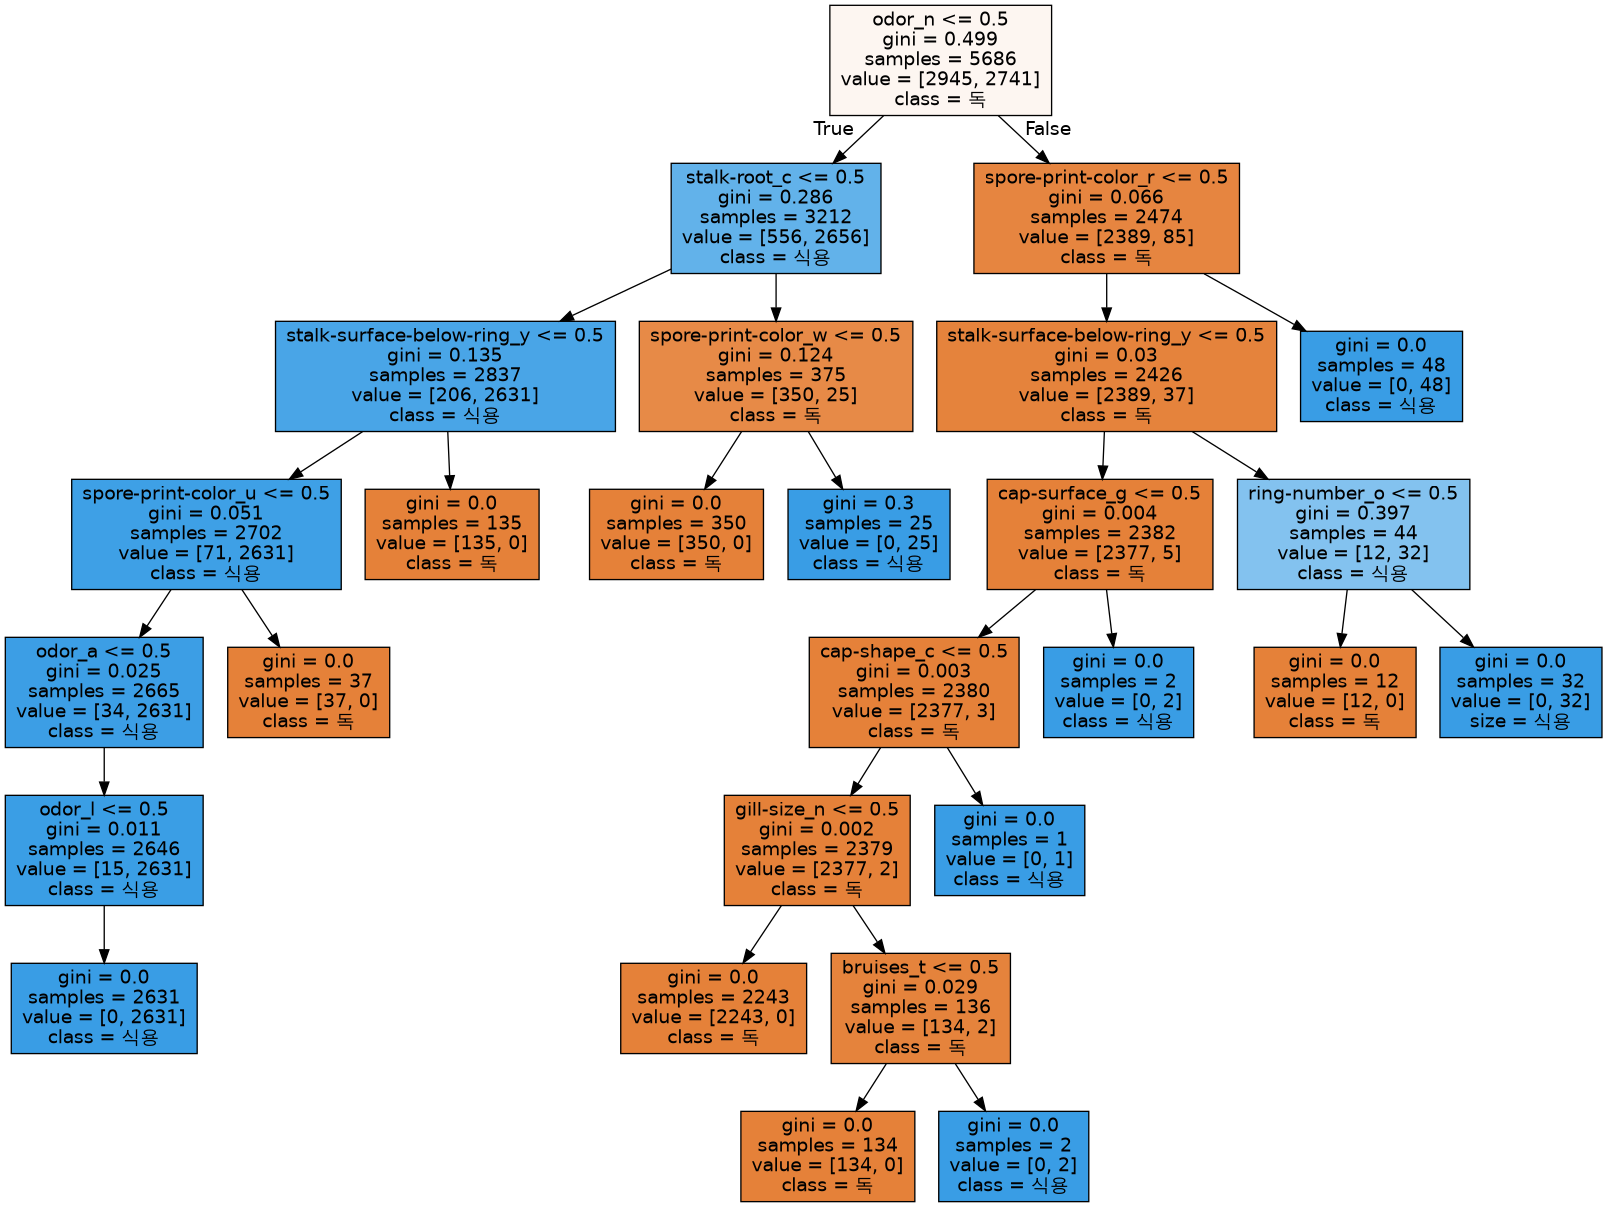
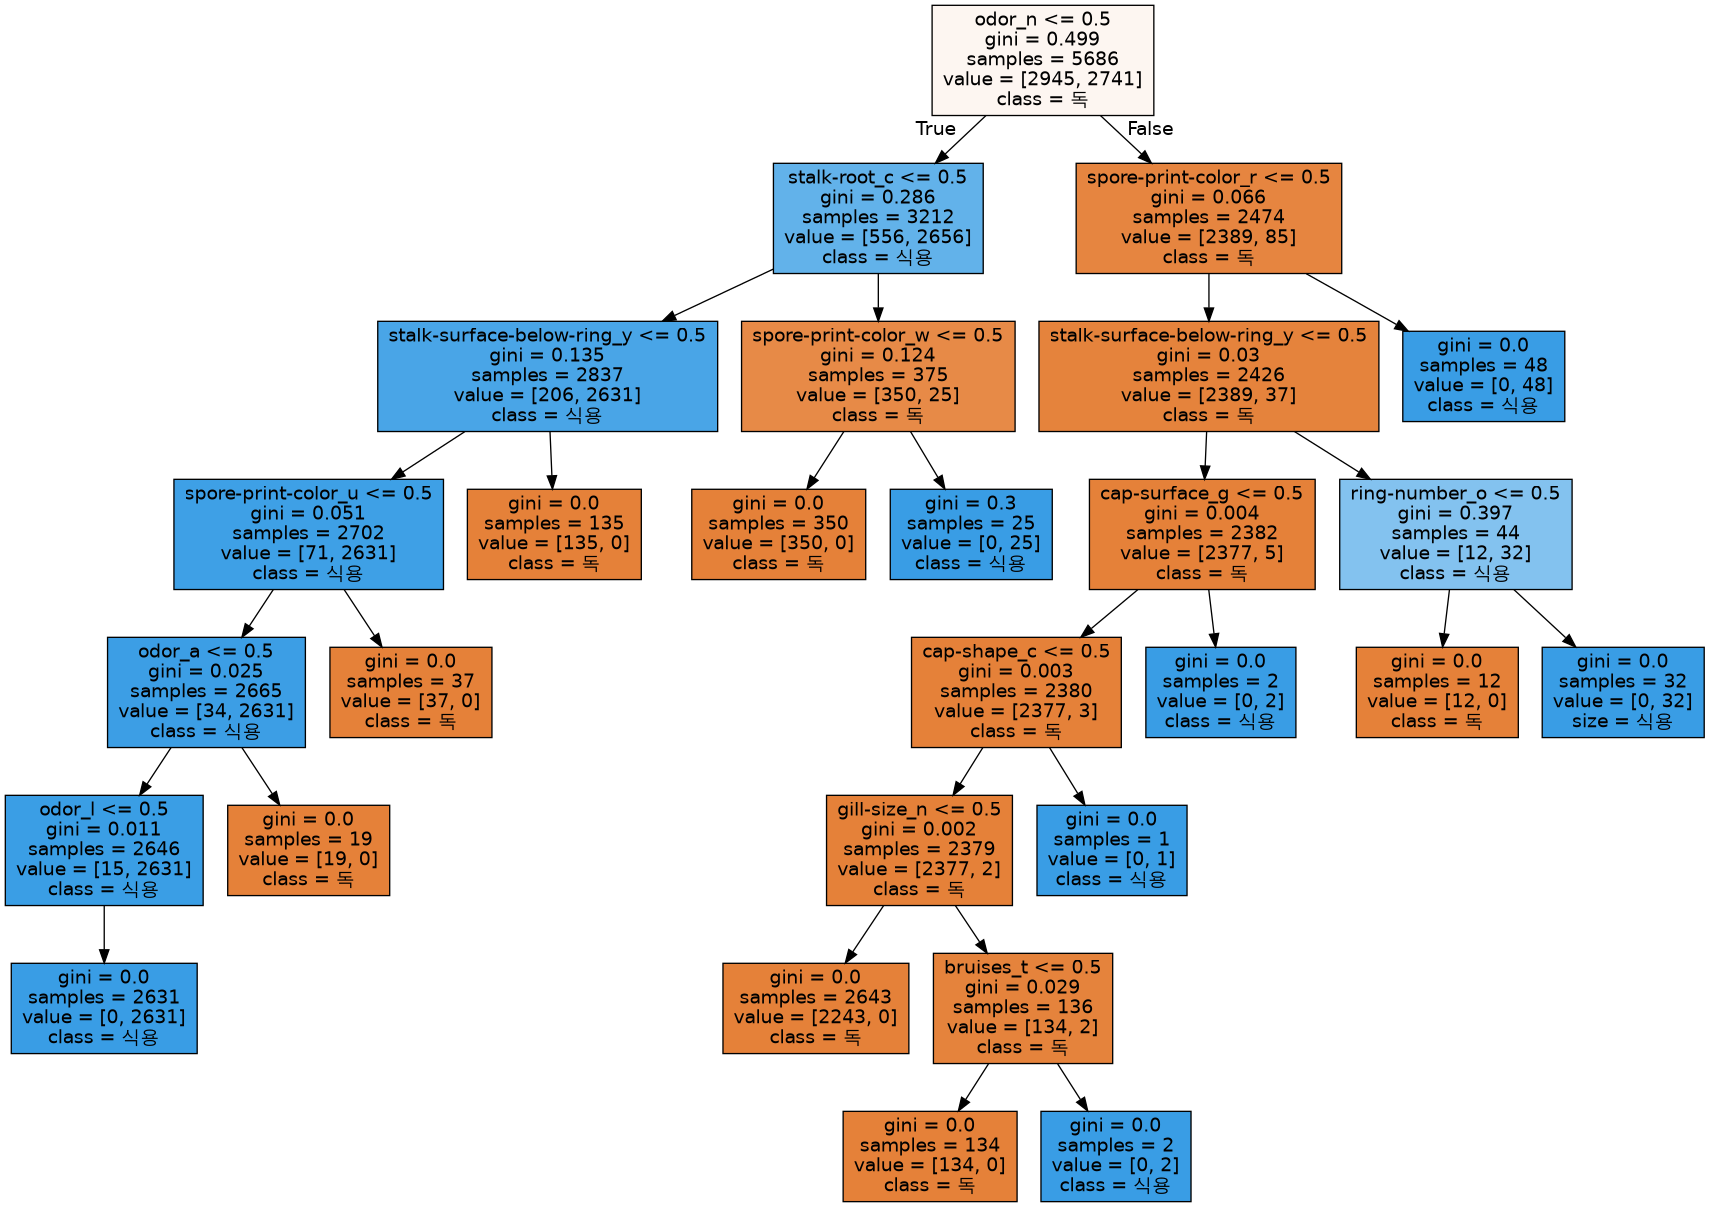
none -> (309, 850)
(714, 1008) -> (816, 1008)
